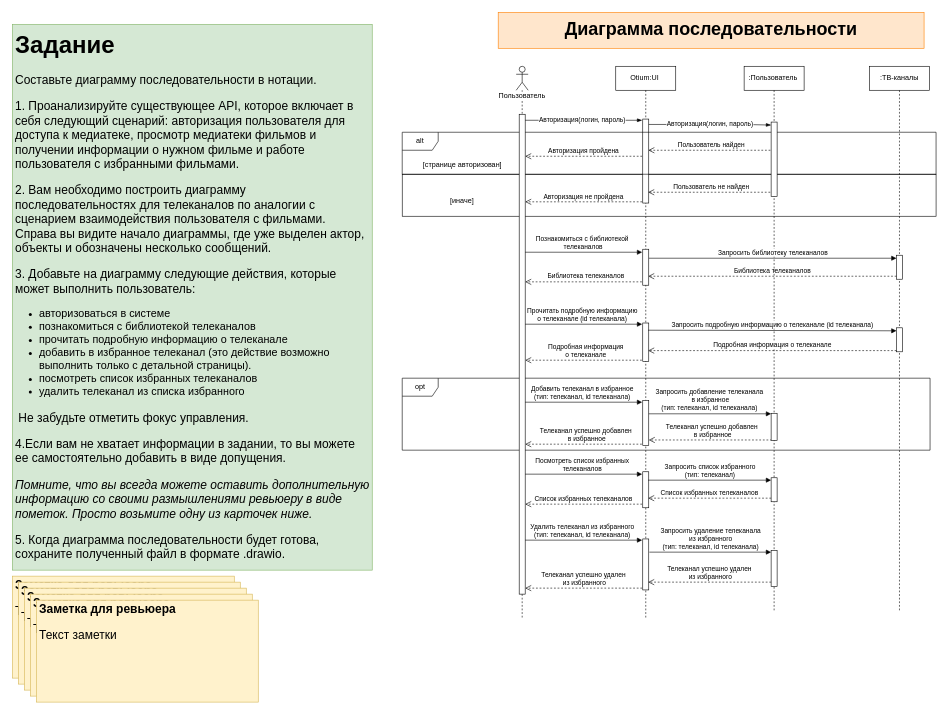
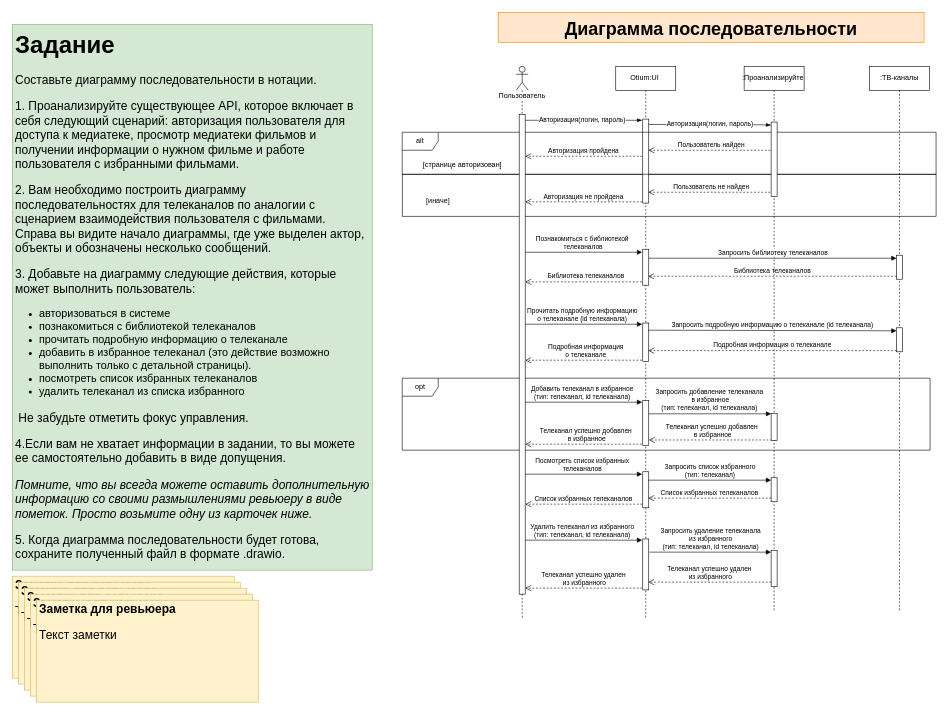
(711, 30) -> (711, 27)
(774, 78) -> (774, 78)
(462, 201) -> (438, 201)
